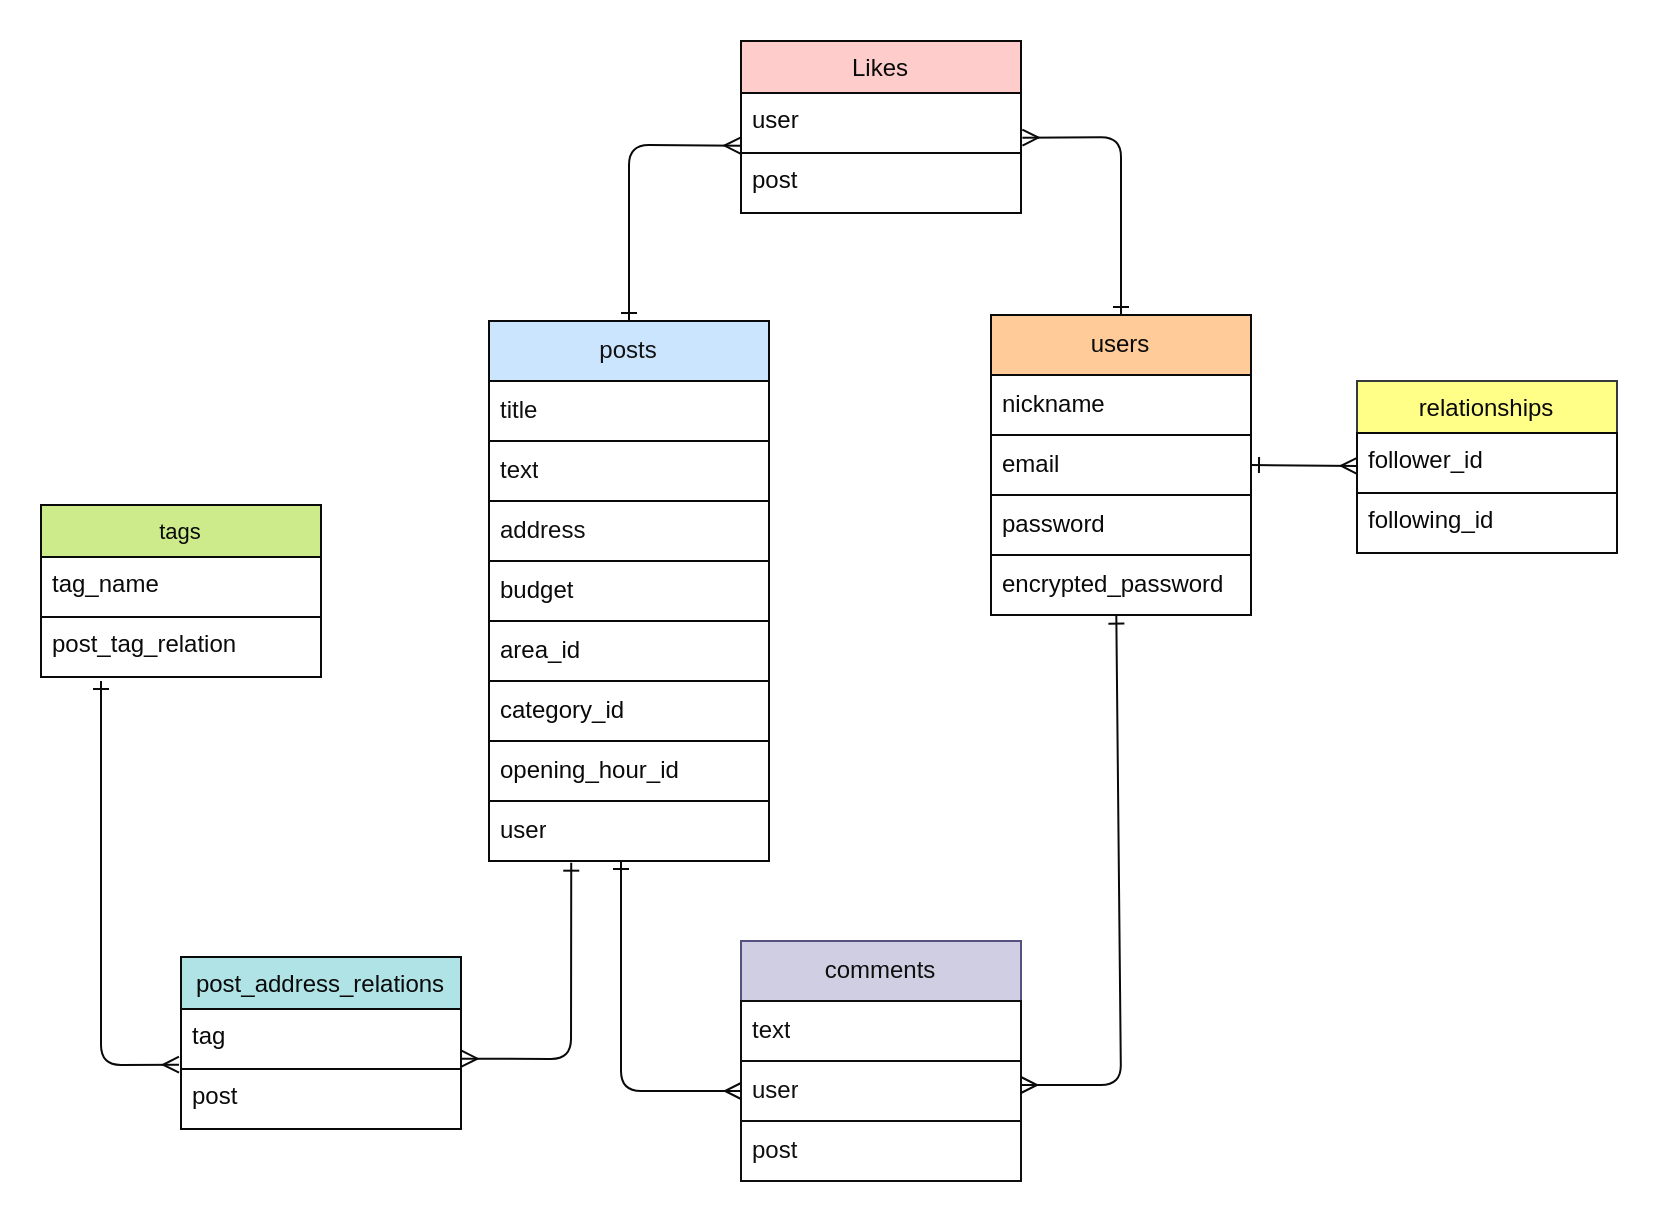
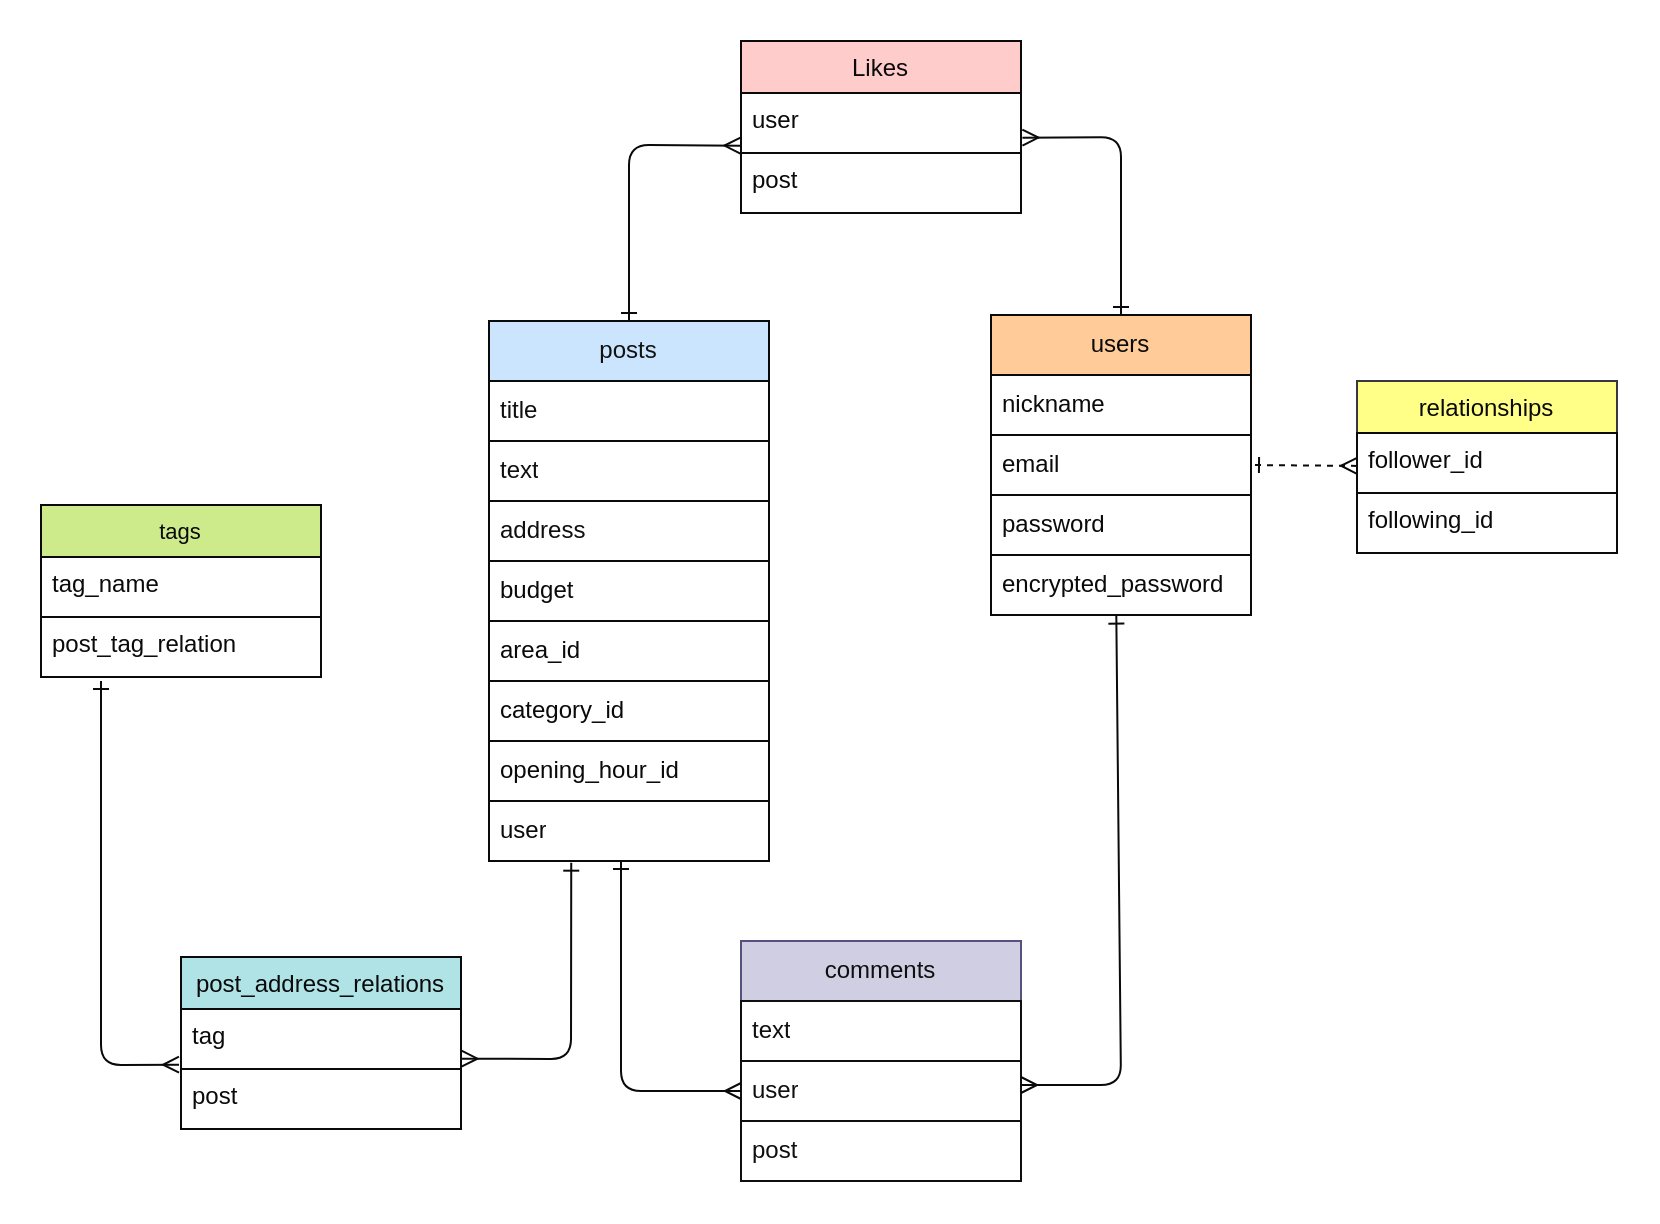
(1303, 465) -> (1303, 465)
